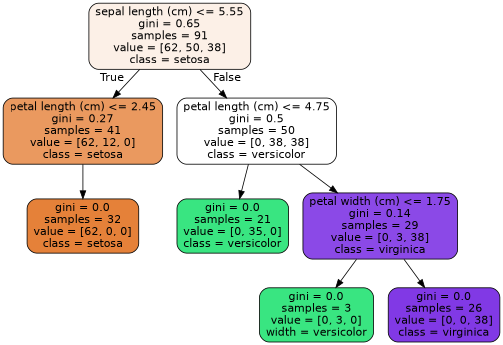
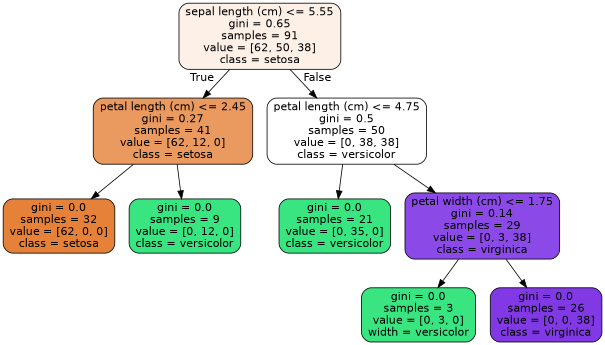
none -> (185, 226)
